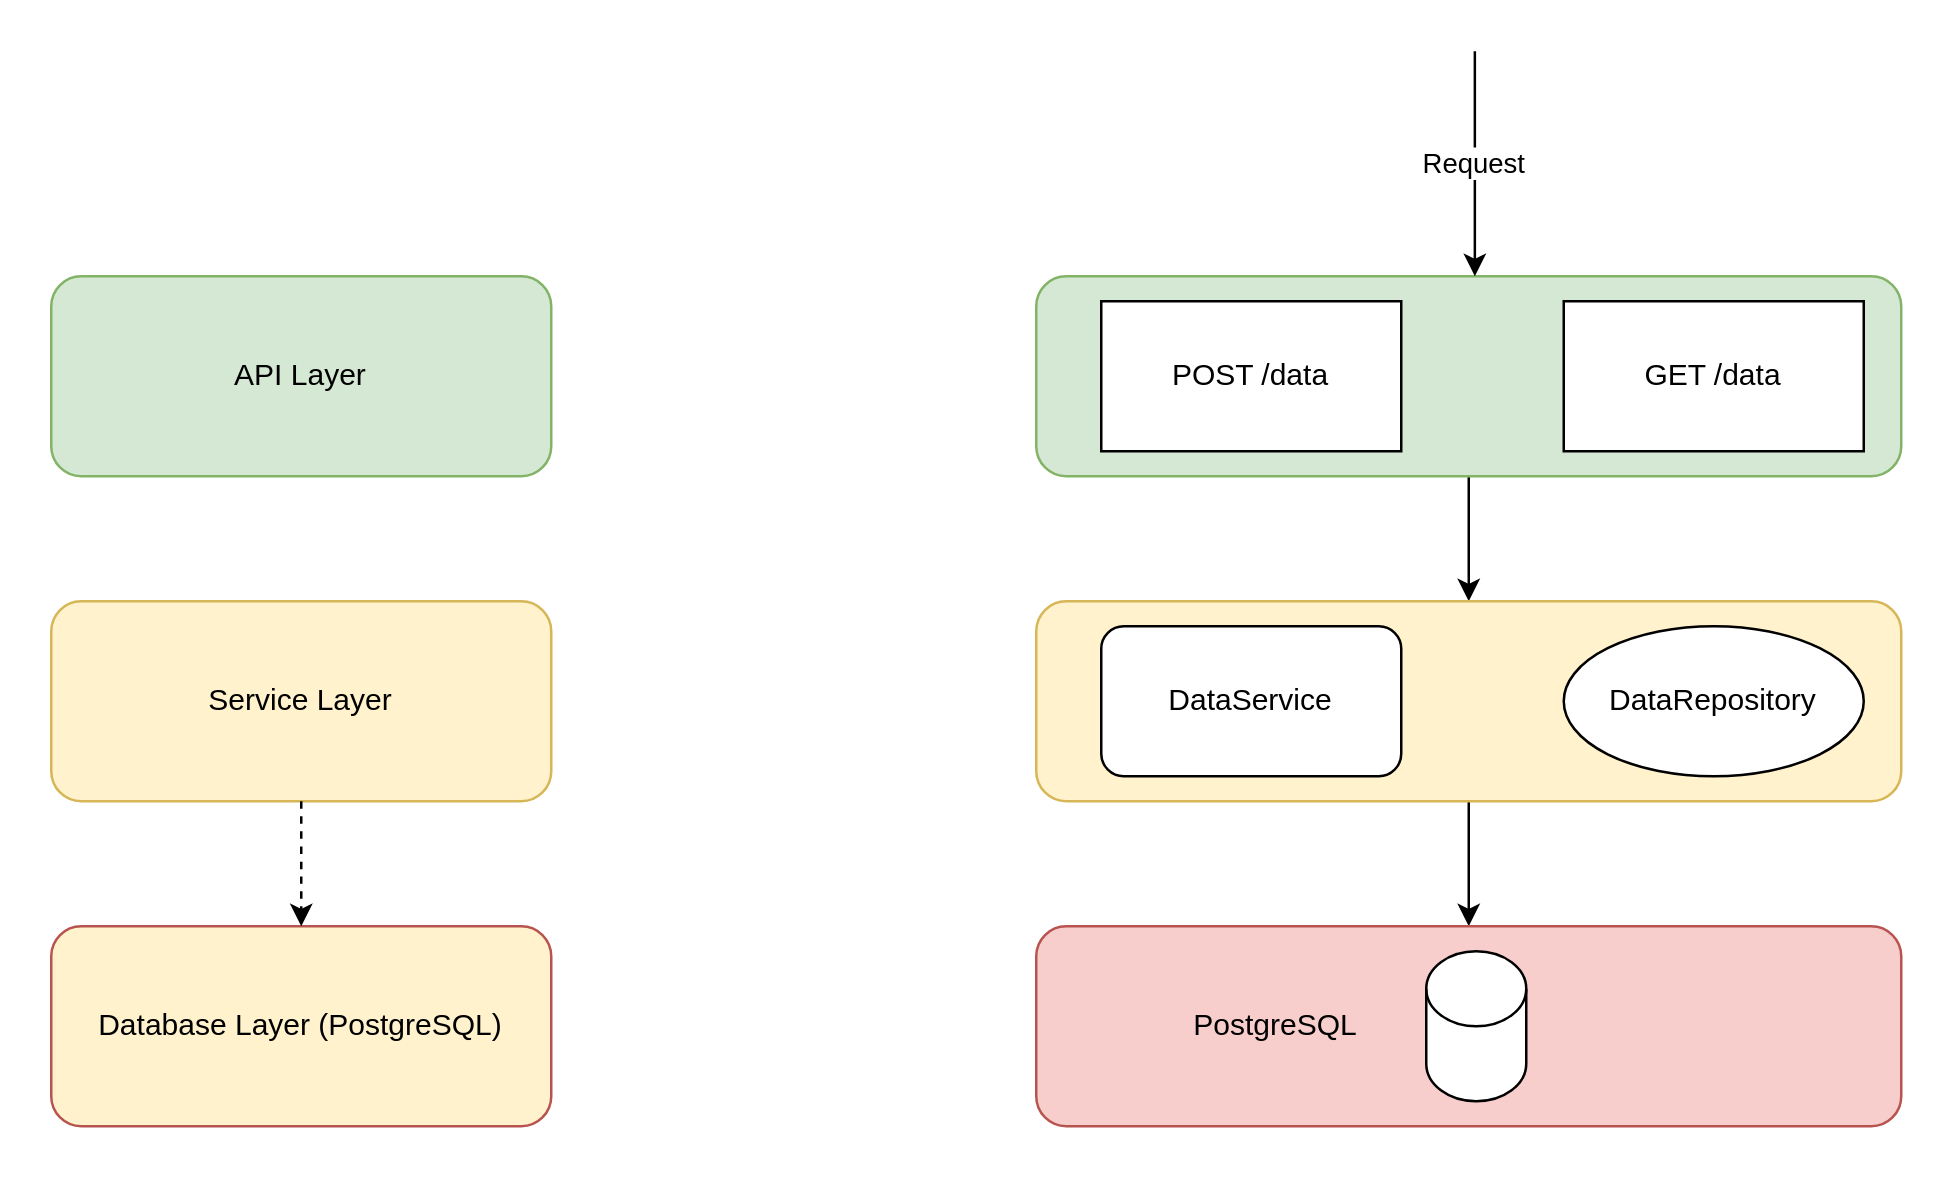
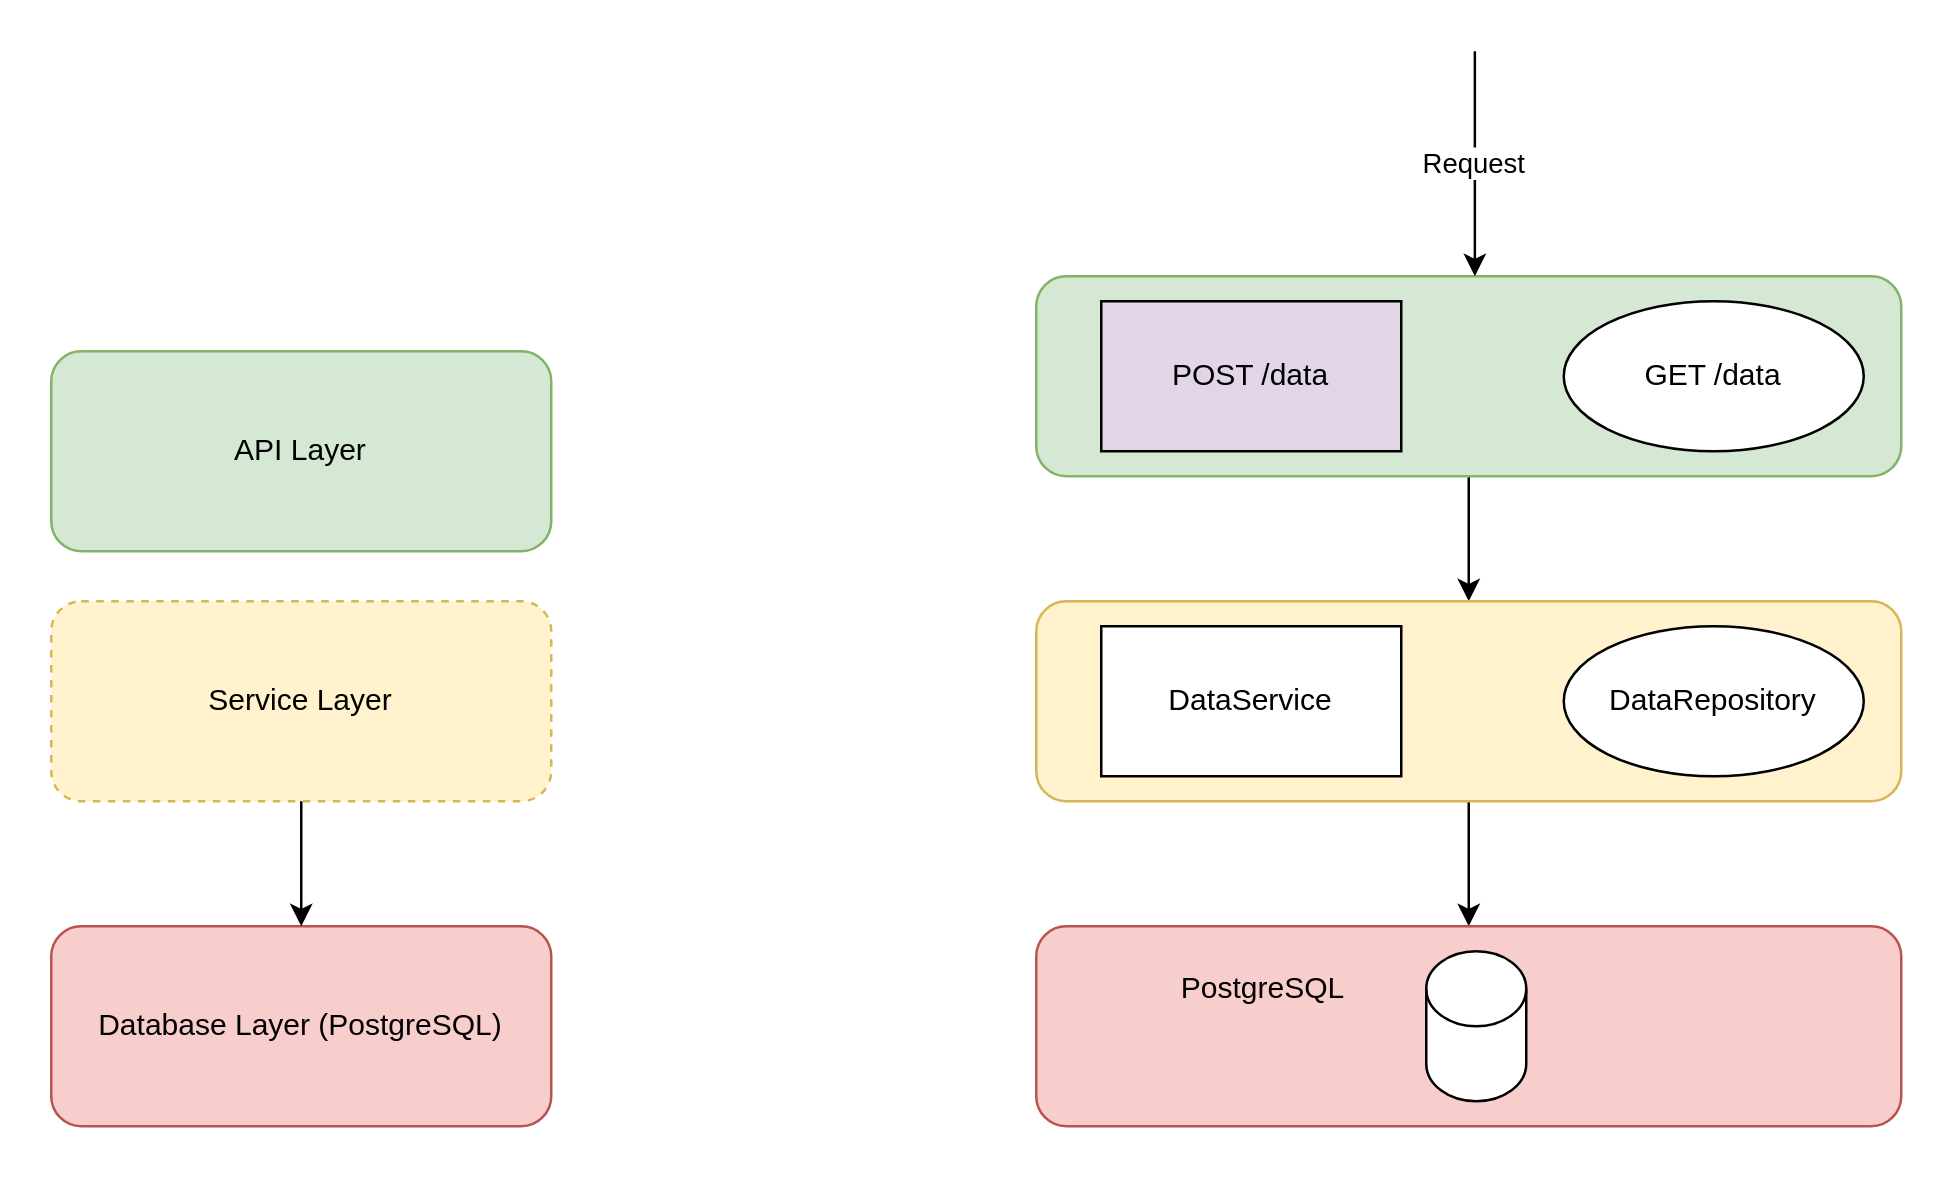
(301, 376) -> (301, 451)
(1251, 376) -> (1251, 376)
(1714, 376) -> (1714, 376)
(301, 701) -> (301, 701)
(1251, 701) -> (1251, 701)
(301, 852) -> (301, 852)
(301, 1026) -> (301, 1026)
(1276, 1026) -> (1264, 989)
